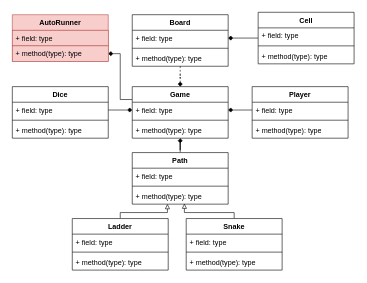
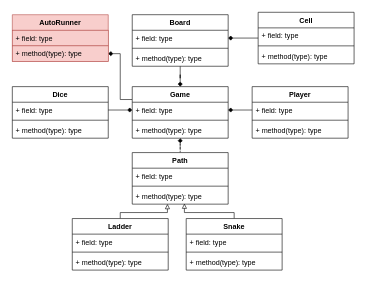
(180, 78) -> (180, 78)
(180, 143) -> (180, 143)
